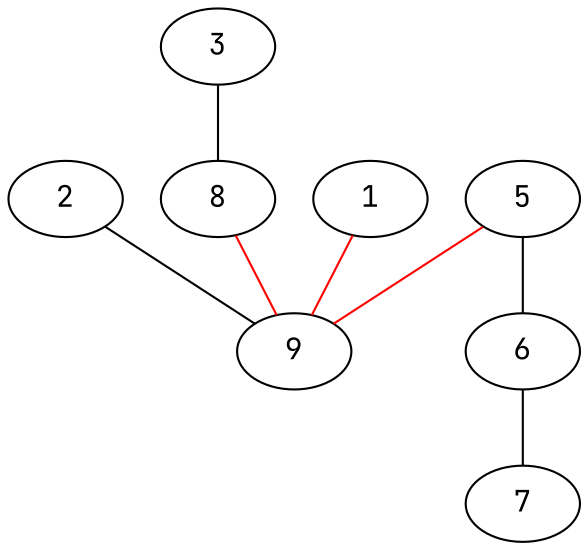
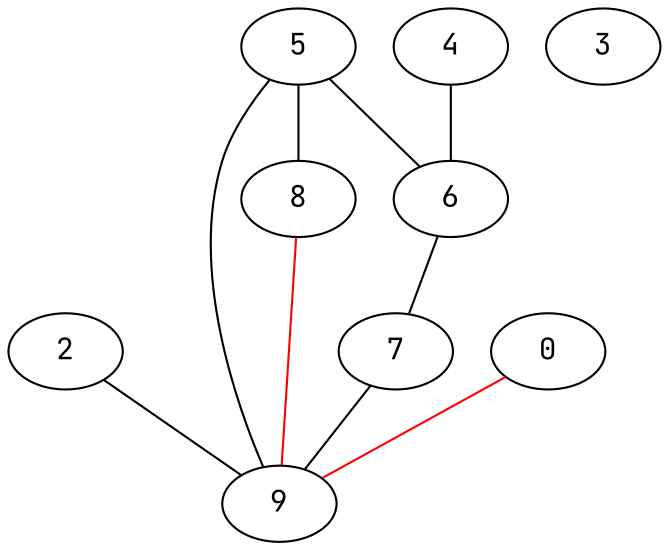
none -> (451, 47)
(218, 123) -> (298, 123)
(370, 199) -> (548, 351)
(408, 275) -> (212, 270)
none -> (338, 428)
